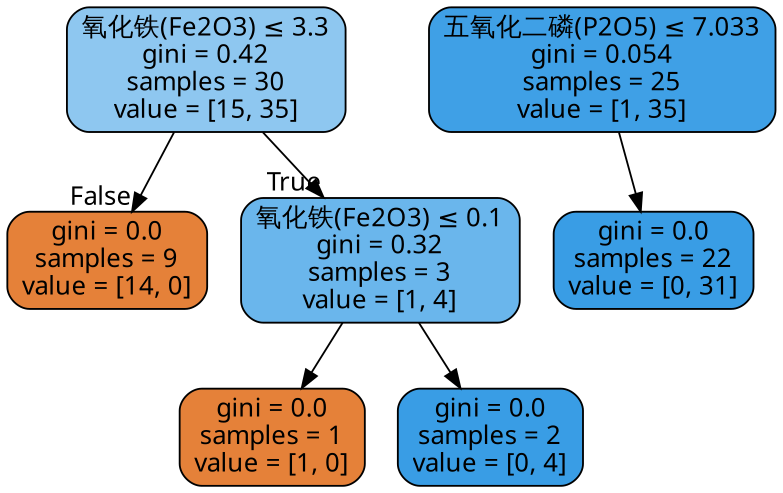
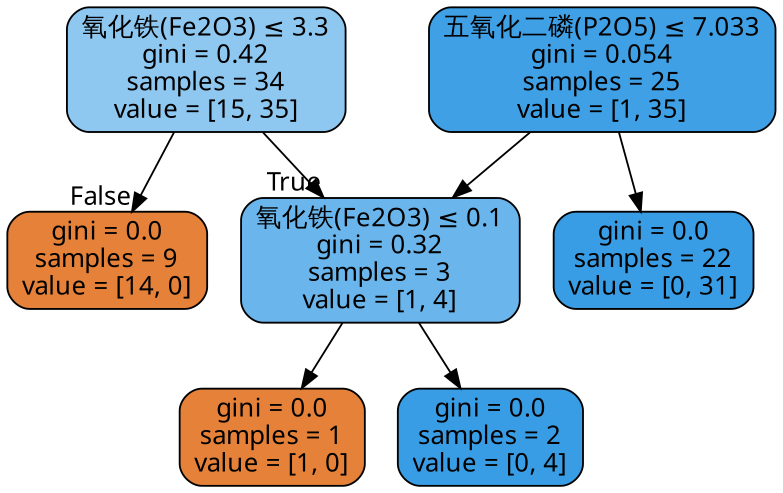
(206, 82) -> (206, 82)
none -> (499, 159)
